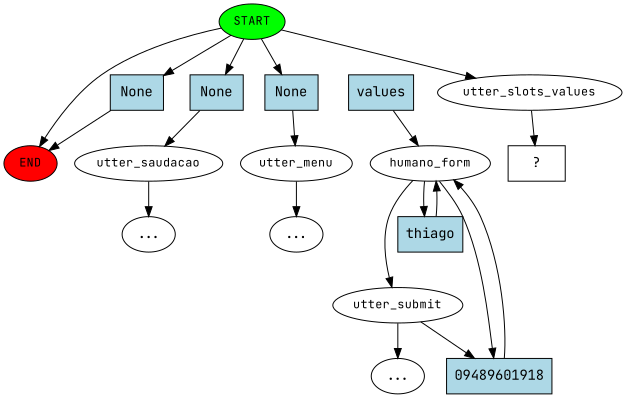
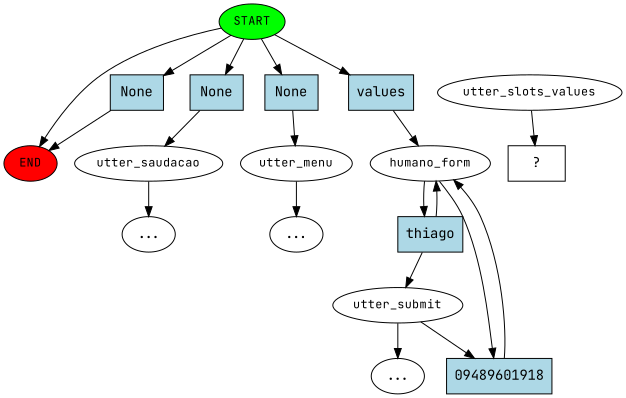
(374, 53) -> (308, 52)
(387, 225) -> (416, 265)
